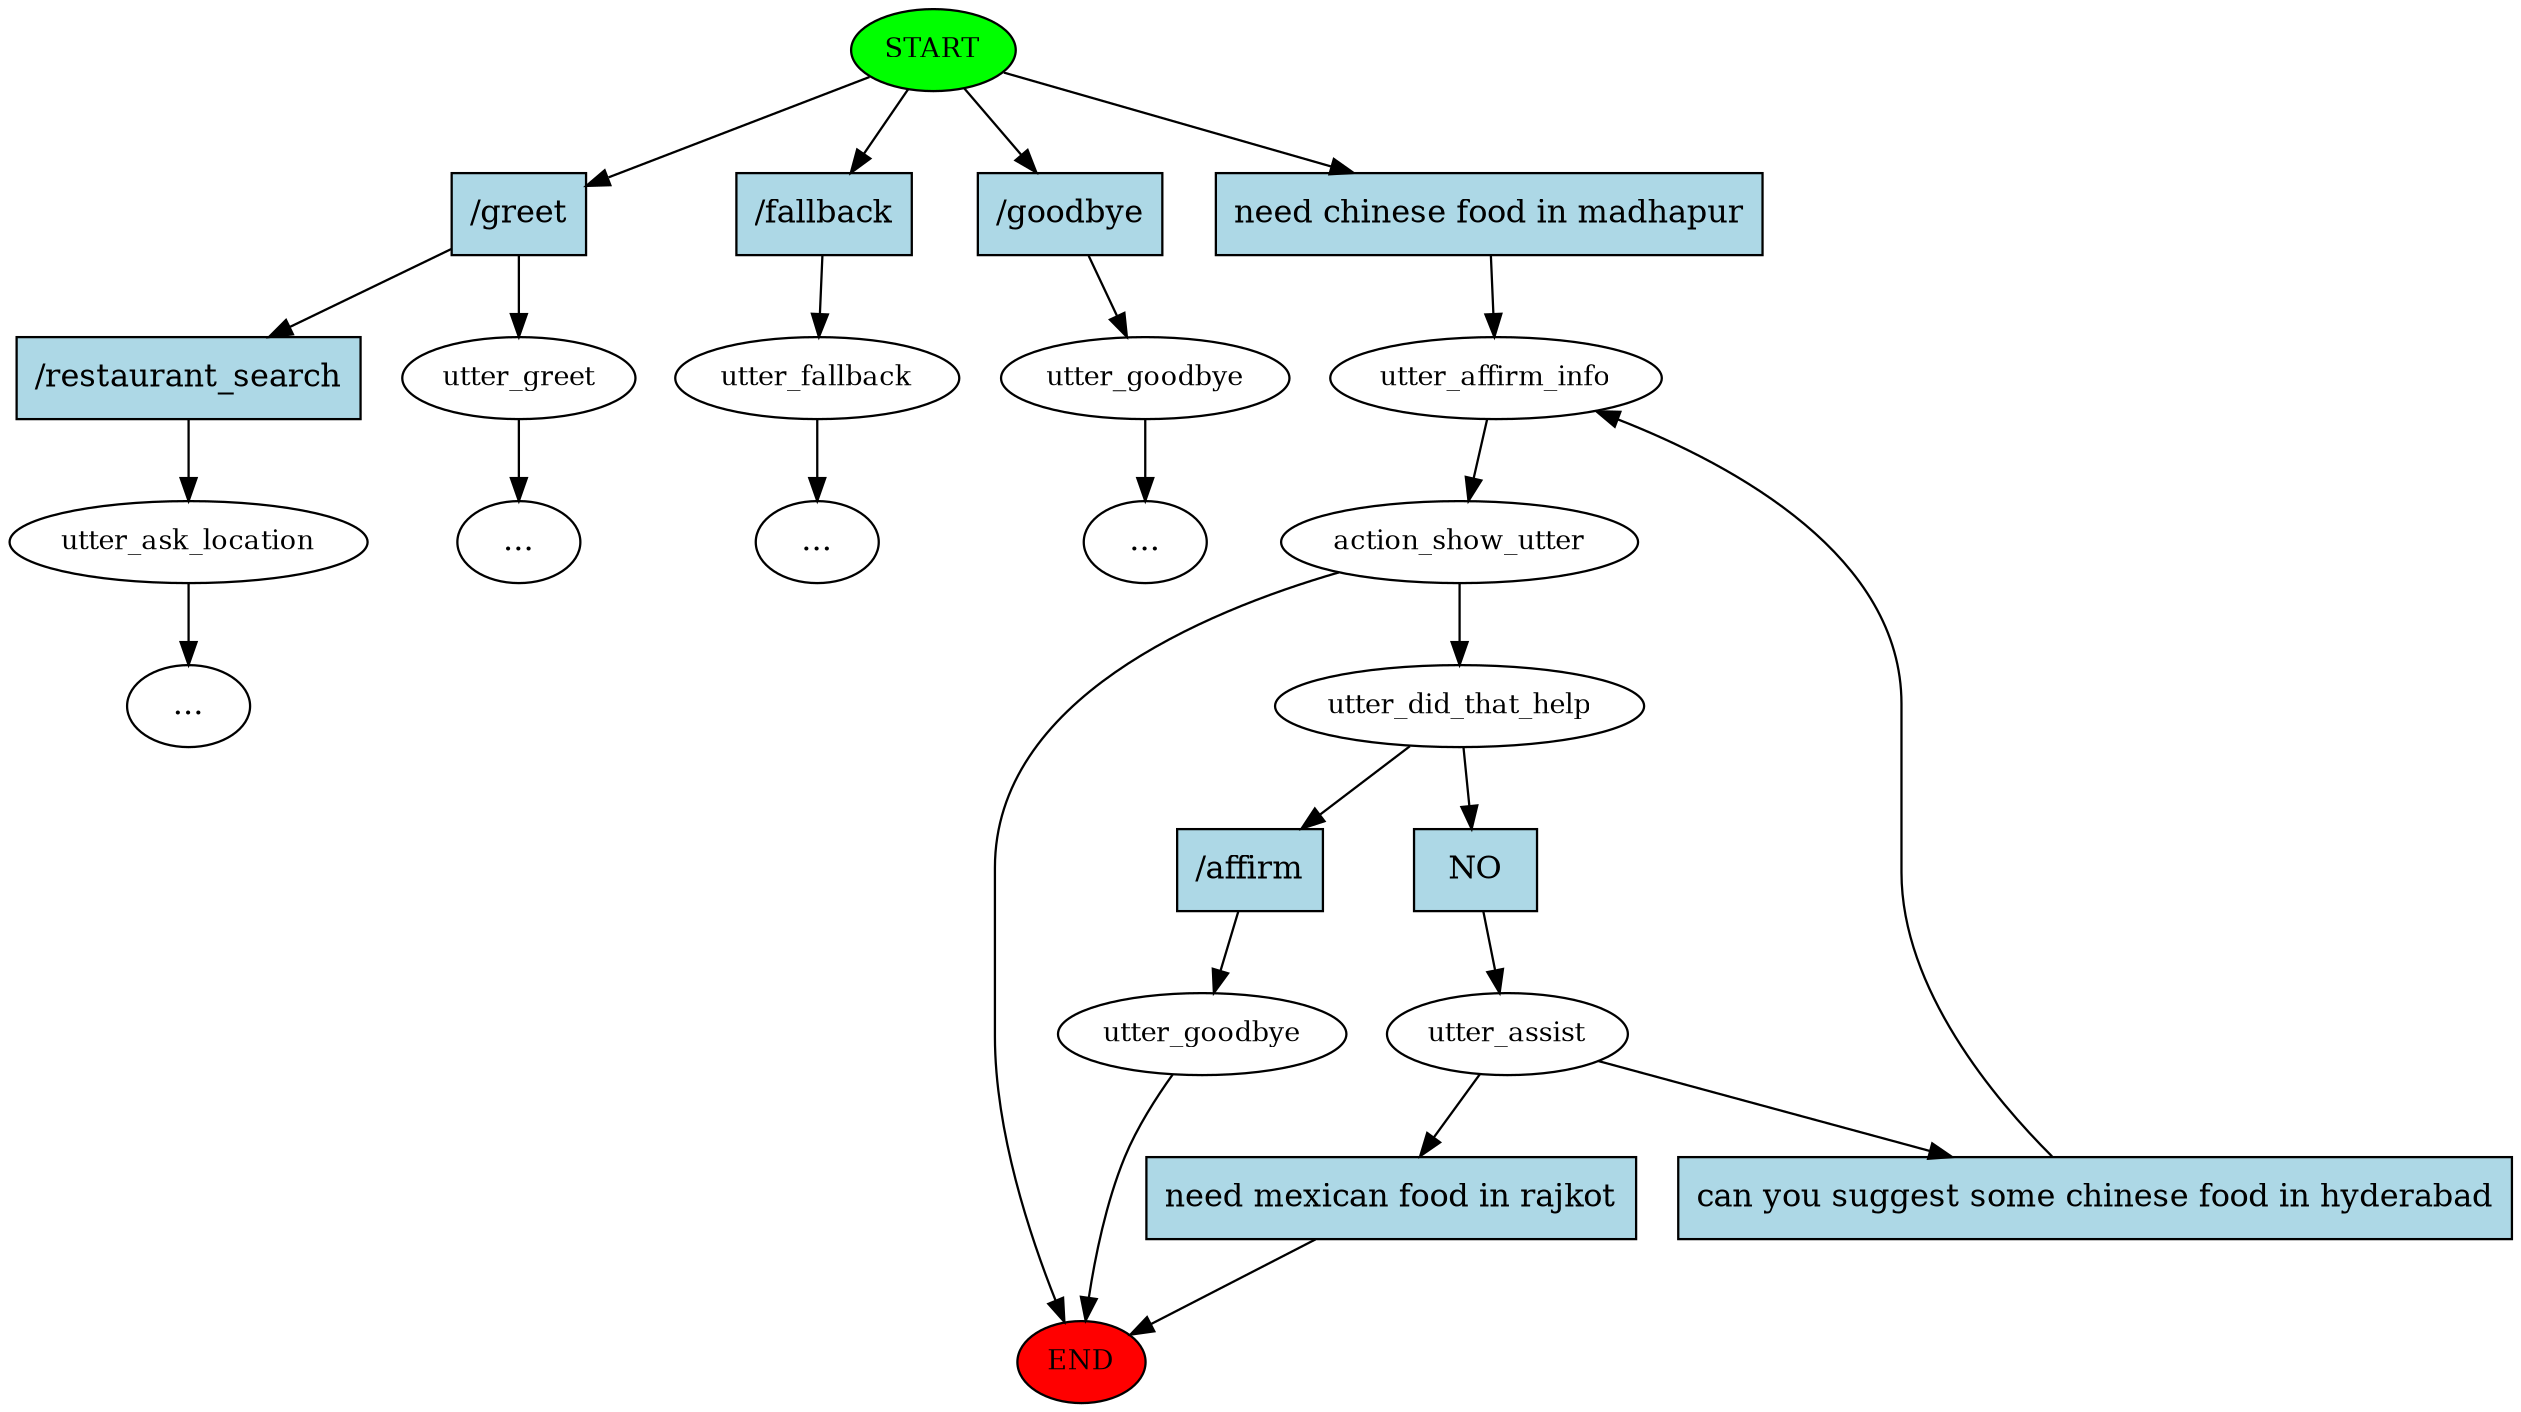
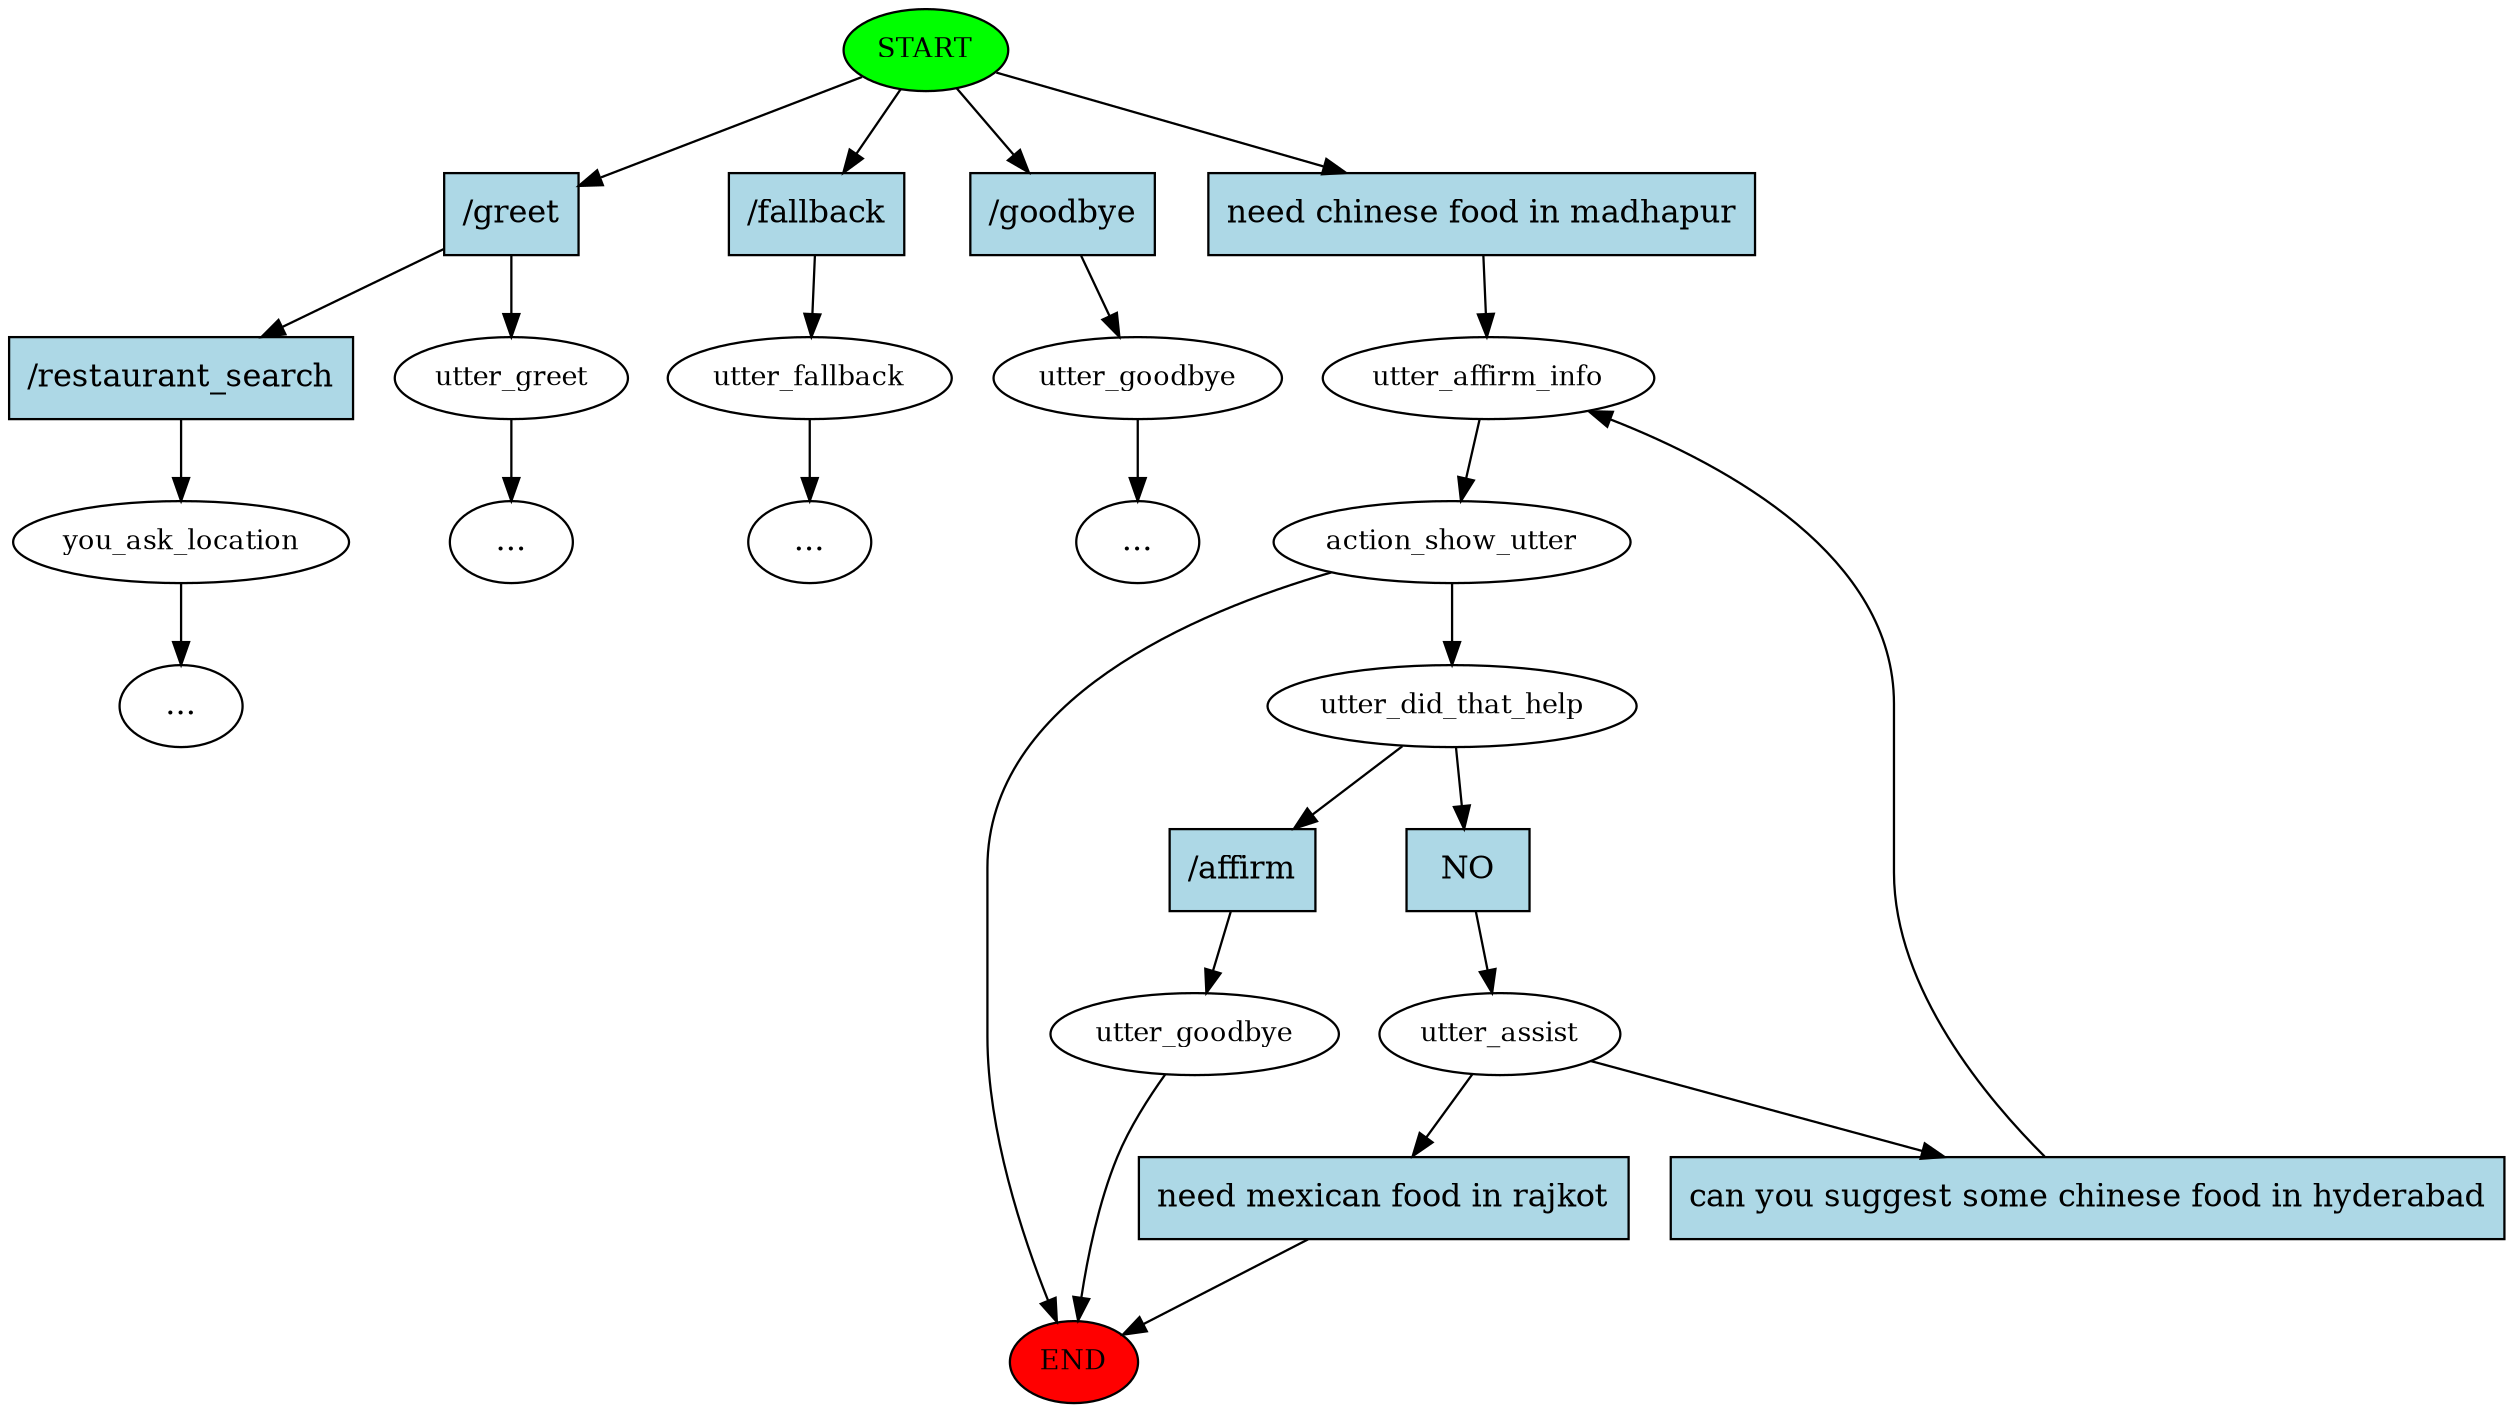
(189, 542) -> (181, 542)
